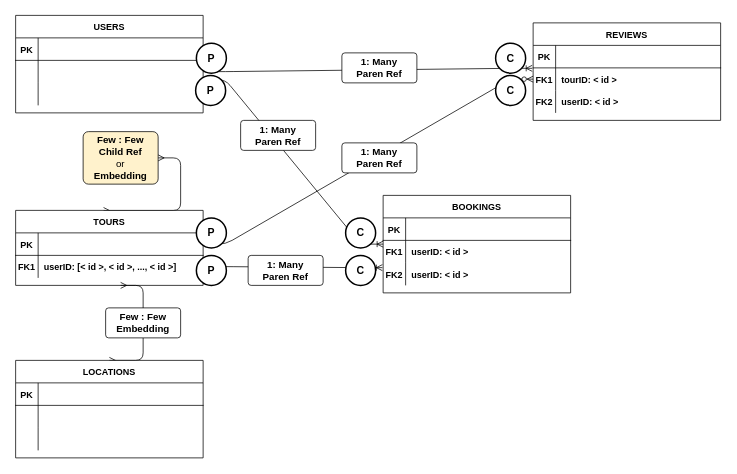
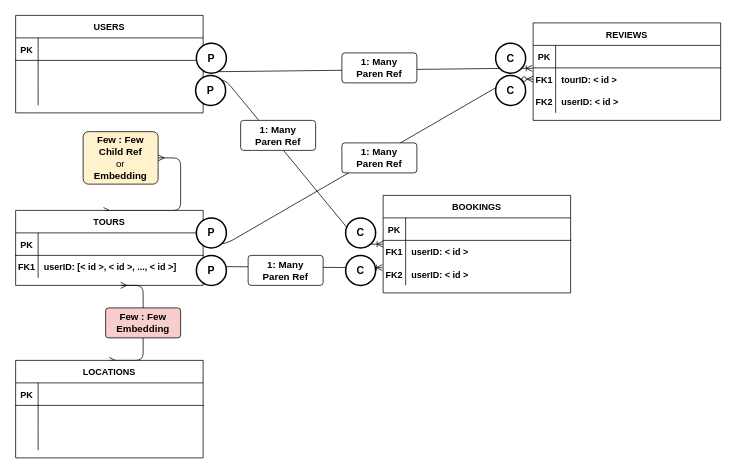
(143, 323) -> (143, 323)
